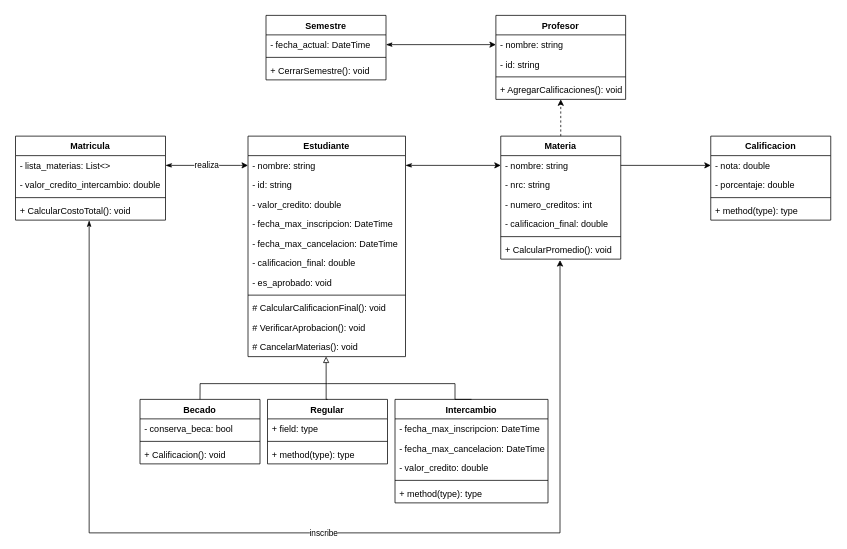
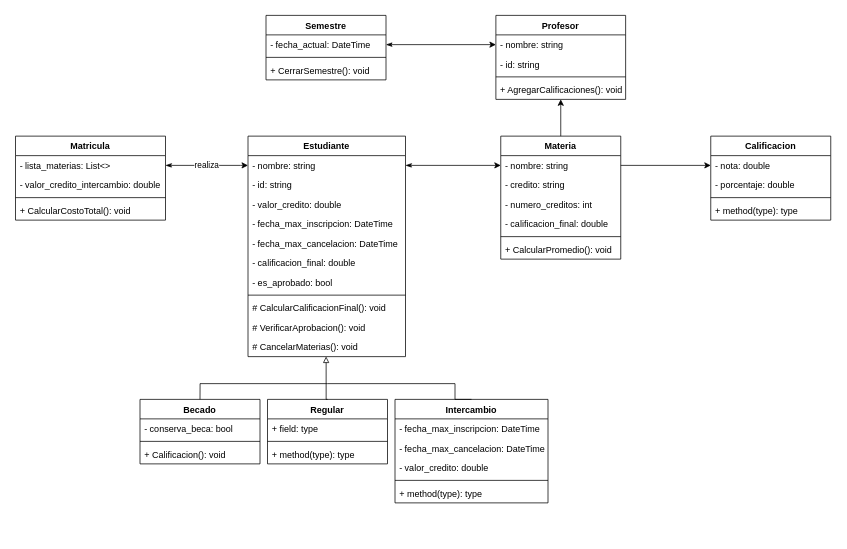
(561, 120) -> (561, 120)
(533, 185) -> (542, 185)
(295, 283) -> (295, 283)
(323, 533) -> none
